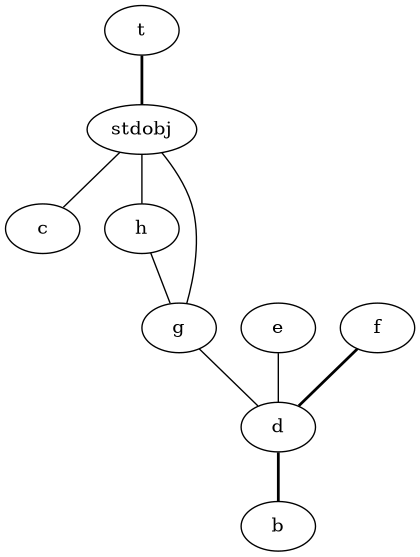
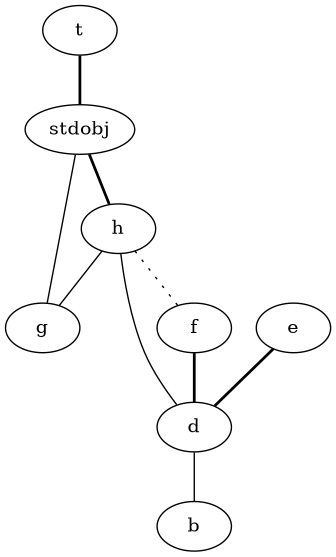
(142, 179) -> (99, 179)
(43, 229) -> none
none -> (156, 278)
(229, 377) -> (138, 333)
(278, 378) -> (244, 377)
(278, 477) -> (194, 477)
